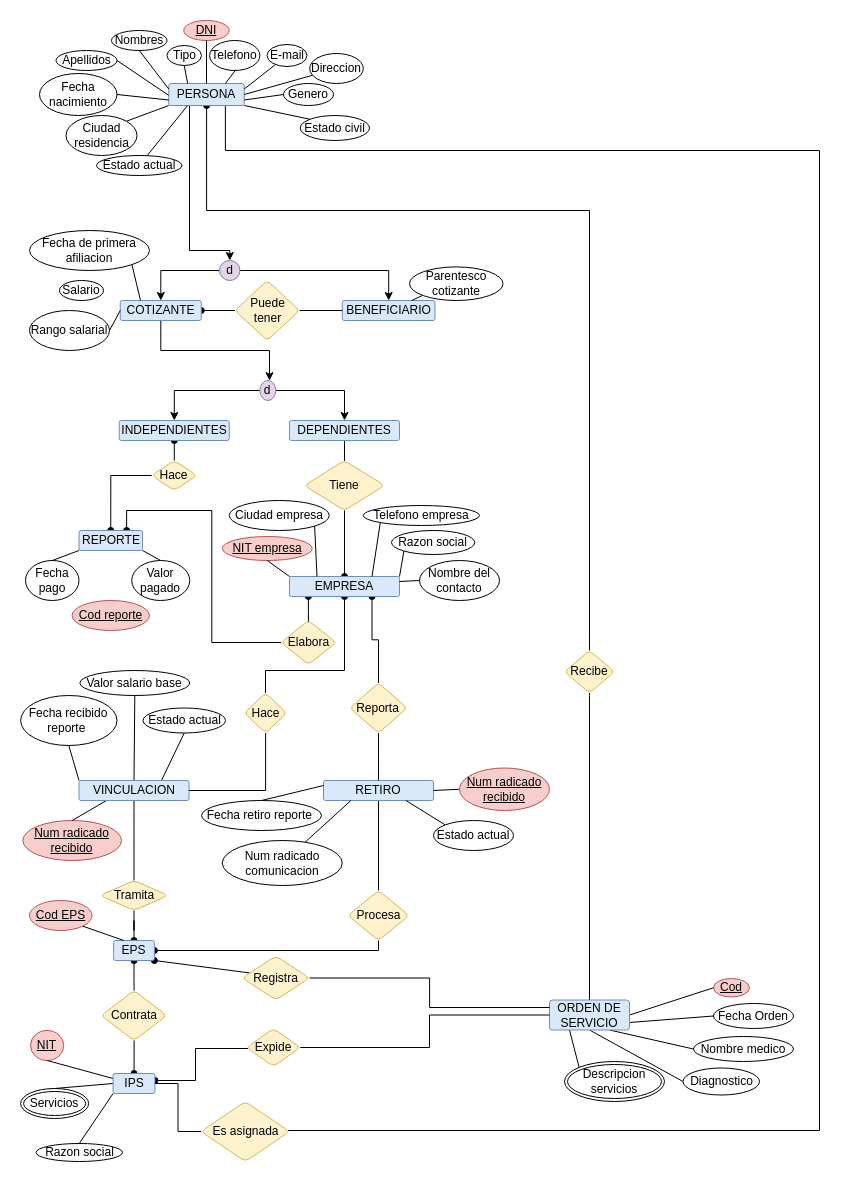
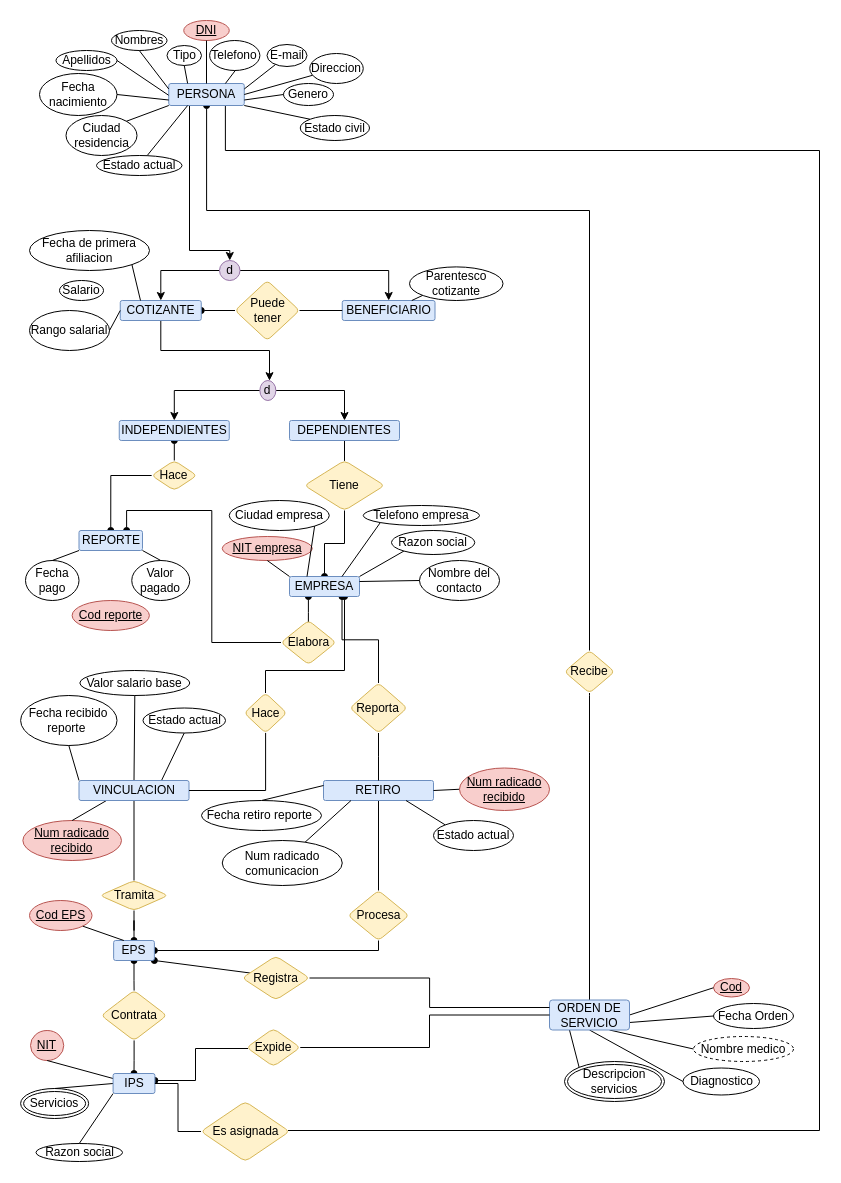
(345, 587) -> (325, 587)
(744, 1049) -> (744, 1049)
